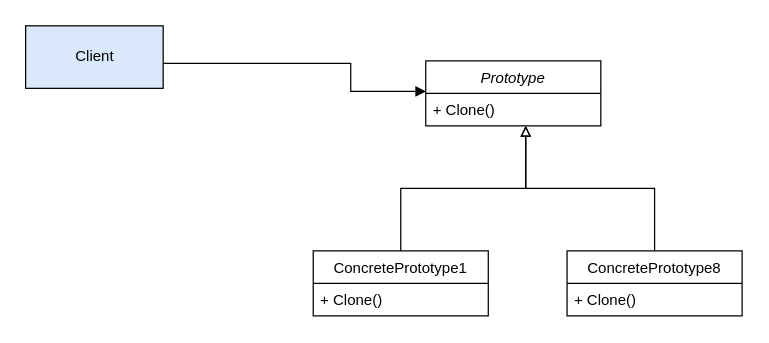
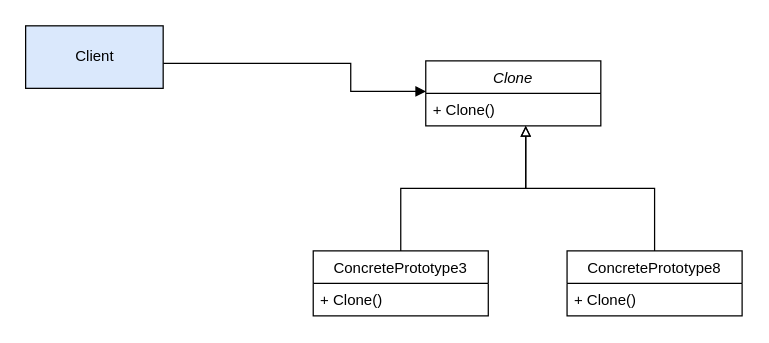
(513, 78) -> (513, 78)
(400, 268) -> (400, 268)
